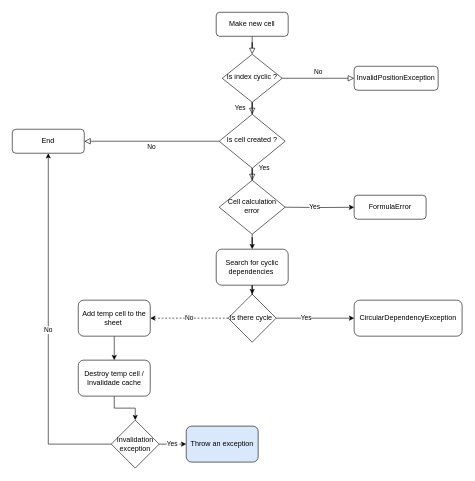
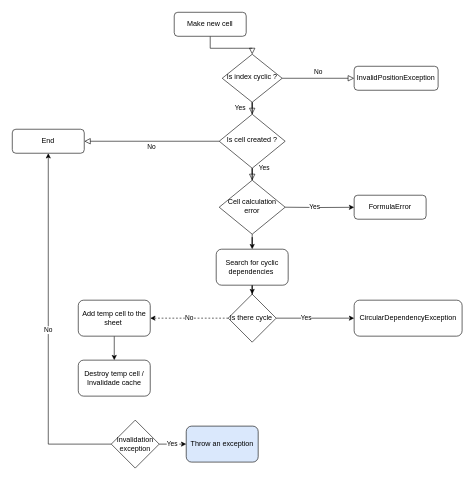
(252, 24) -> (210, 24)
(114, 407) -> none
